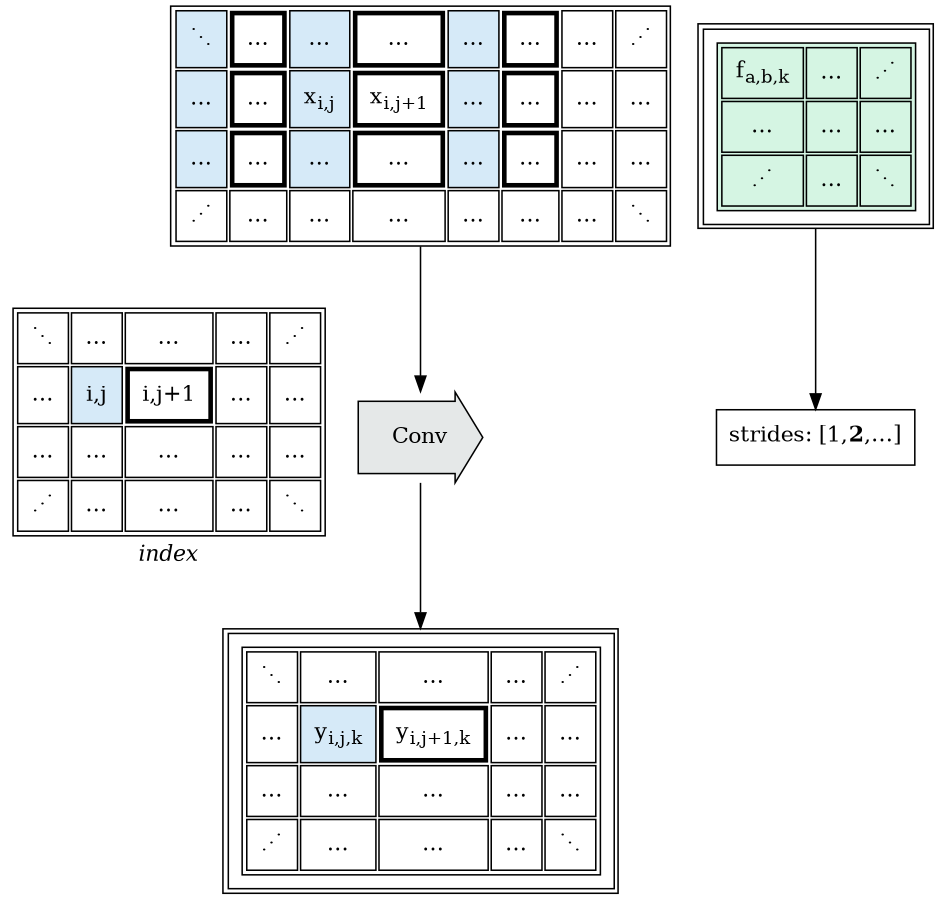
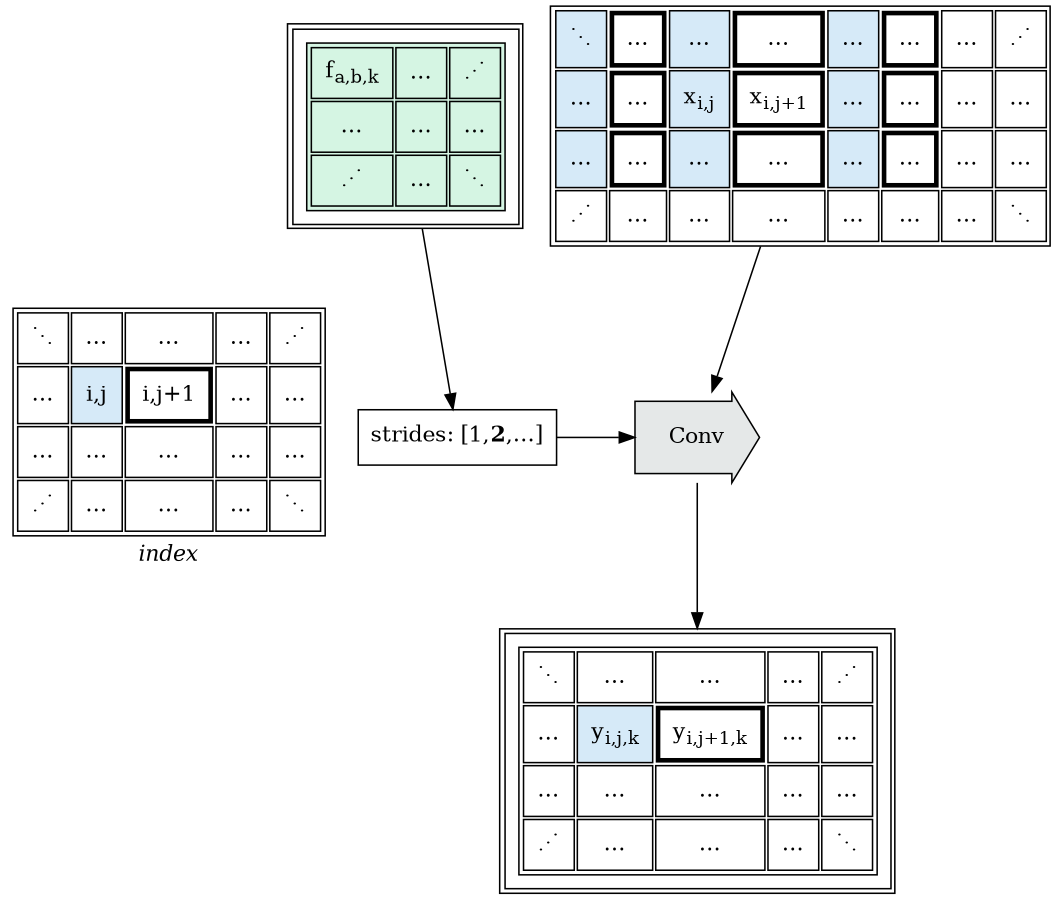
none -> (588, 437)
